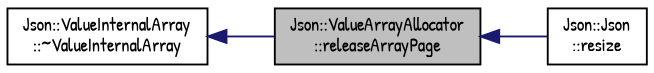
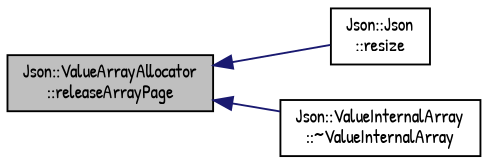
(250, 36) -> (256, 107)
